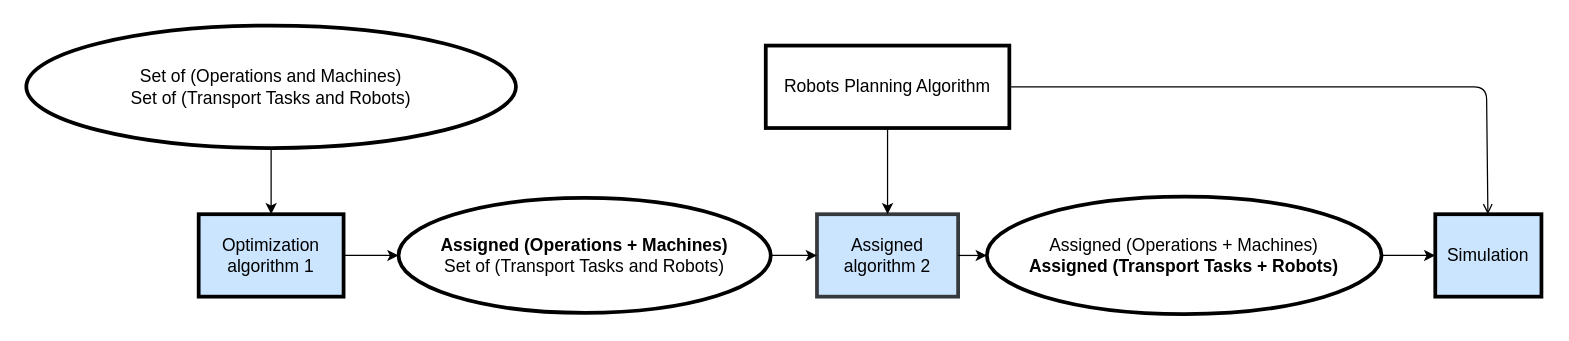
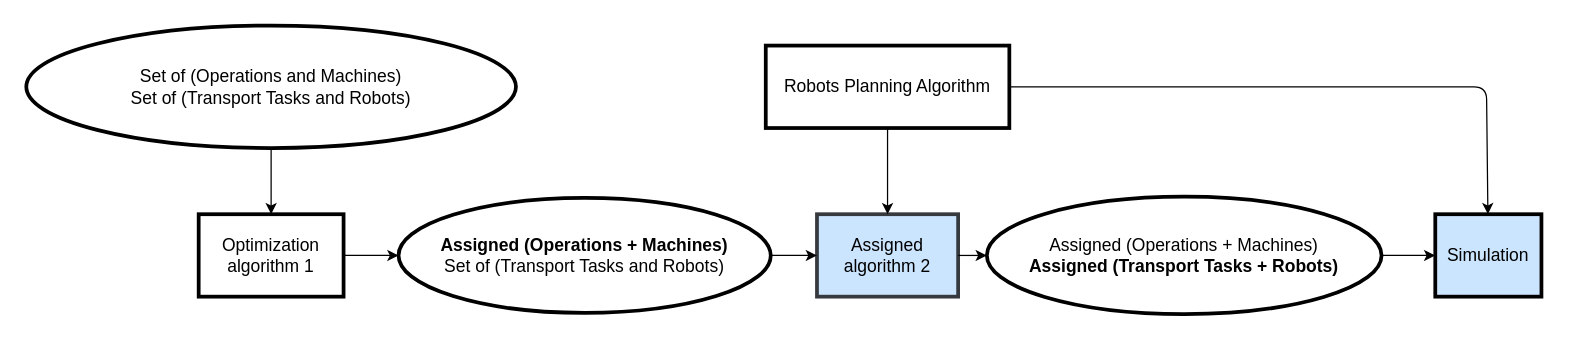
(1488, 206) -> (1488, 204)
(271, 256) -> (271, 256)
